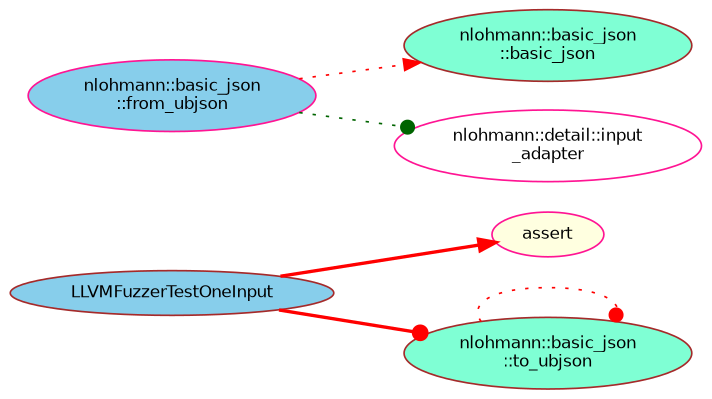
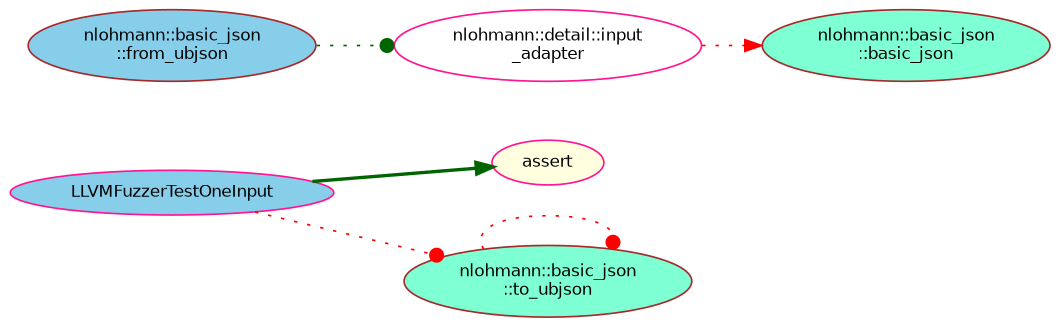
(352, 72) -> (723, 46)
(172, 96) -> (172, 46)
(380, 261) -> (394, 175)
(172, 293) -> (172, 193)
(346, 321) -> (342, 233)
